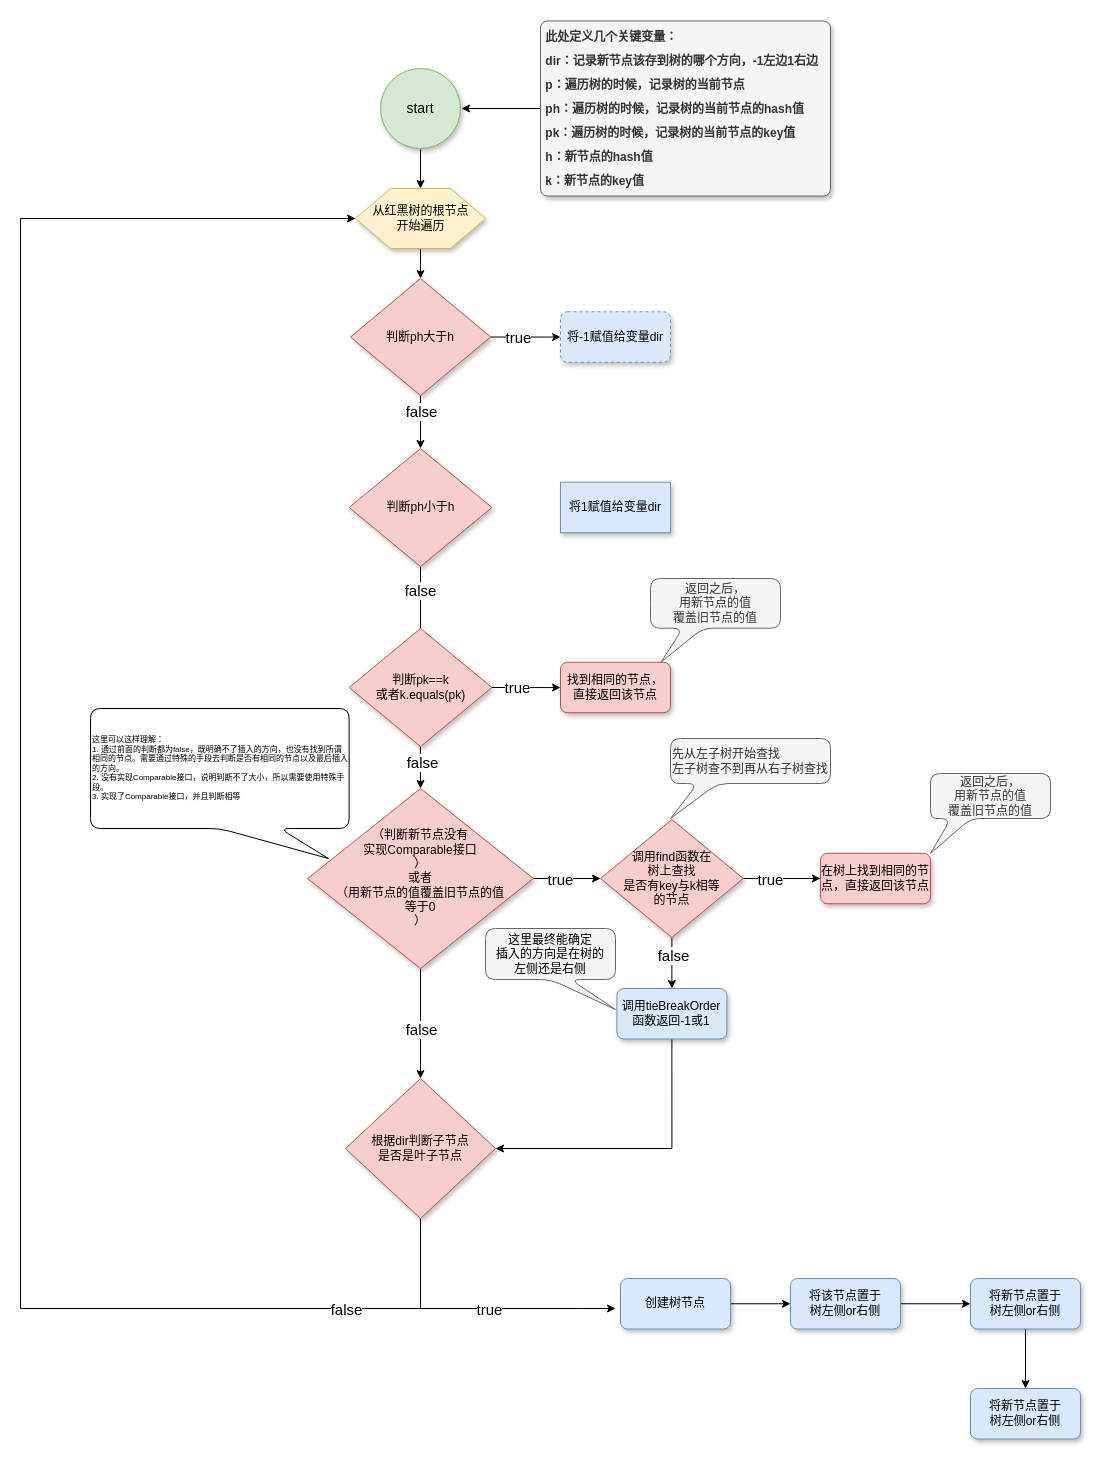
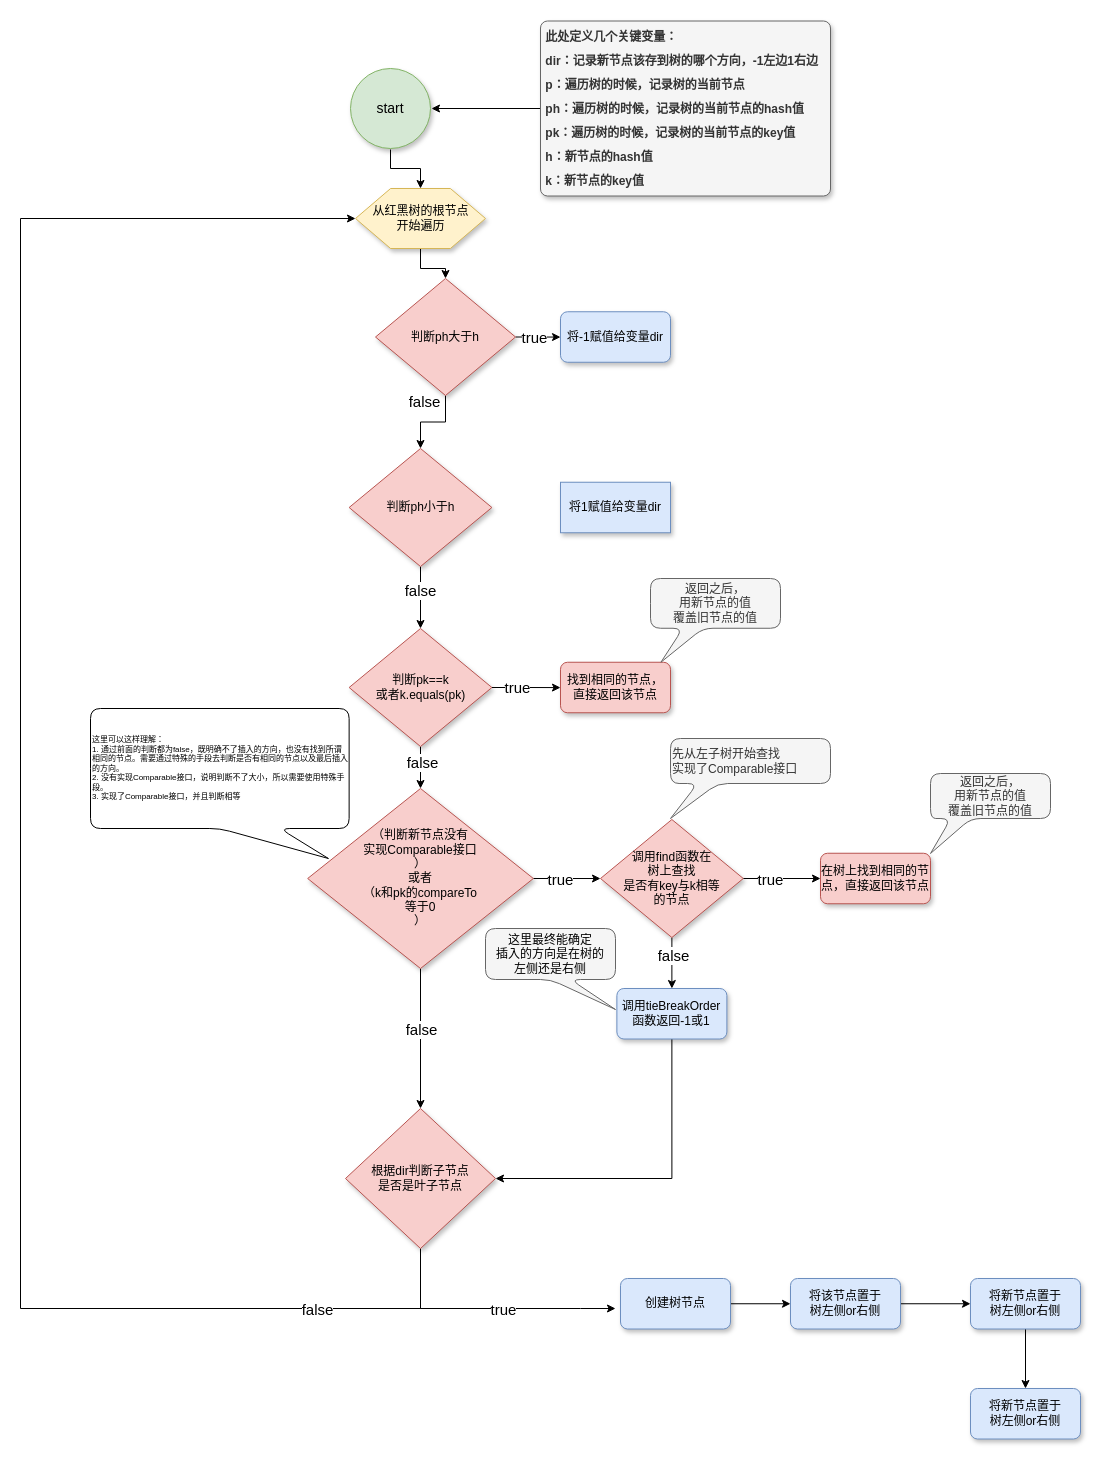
(421, 109) -> (391, 109)
(421, 337) -> (446, 337)
(616, 337) -> (616, 337)
(421, 623) -> (421, 620)
(751, 762) -> (735, 762)
(421, 879) -> (421, 879)
(421, 1149) -> (421, 1179)
